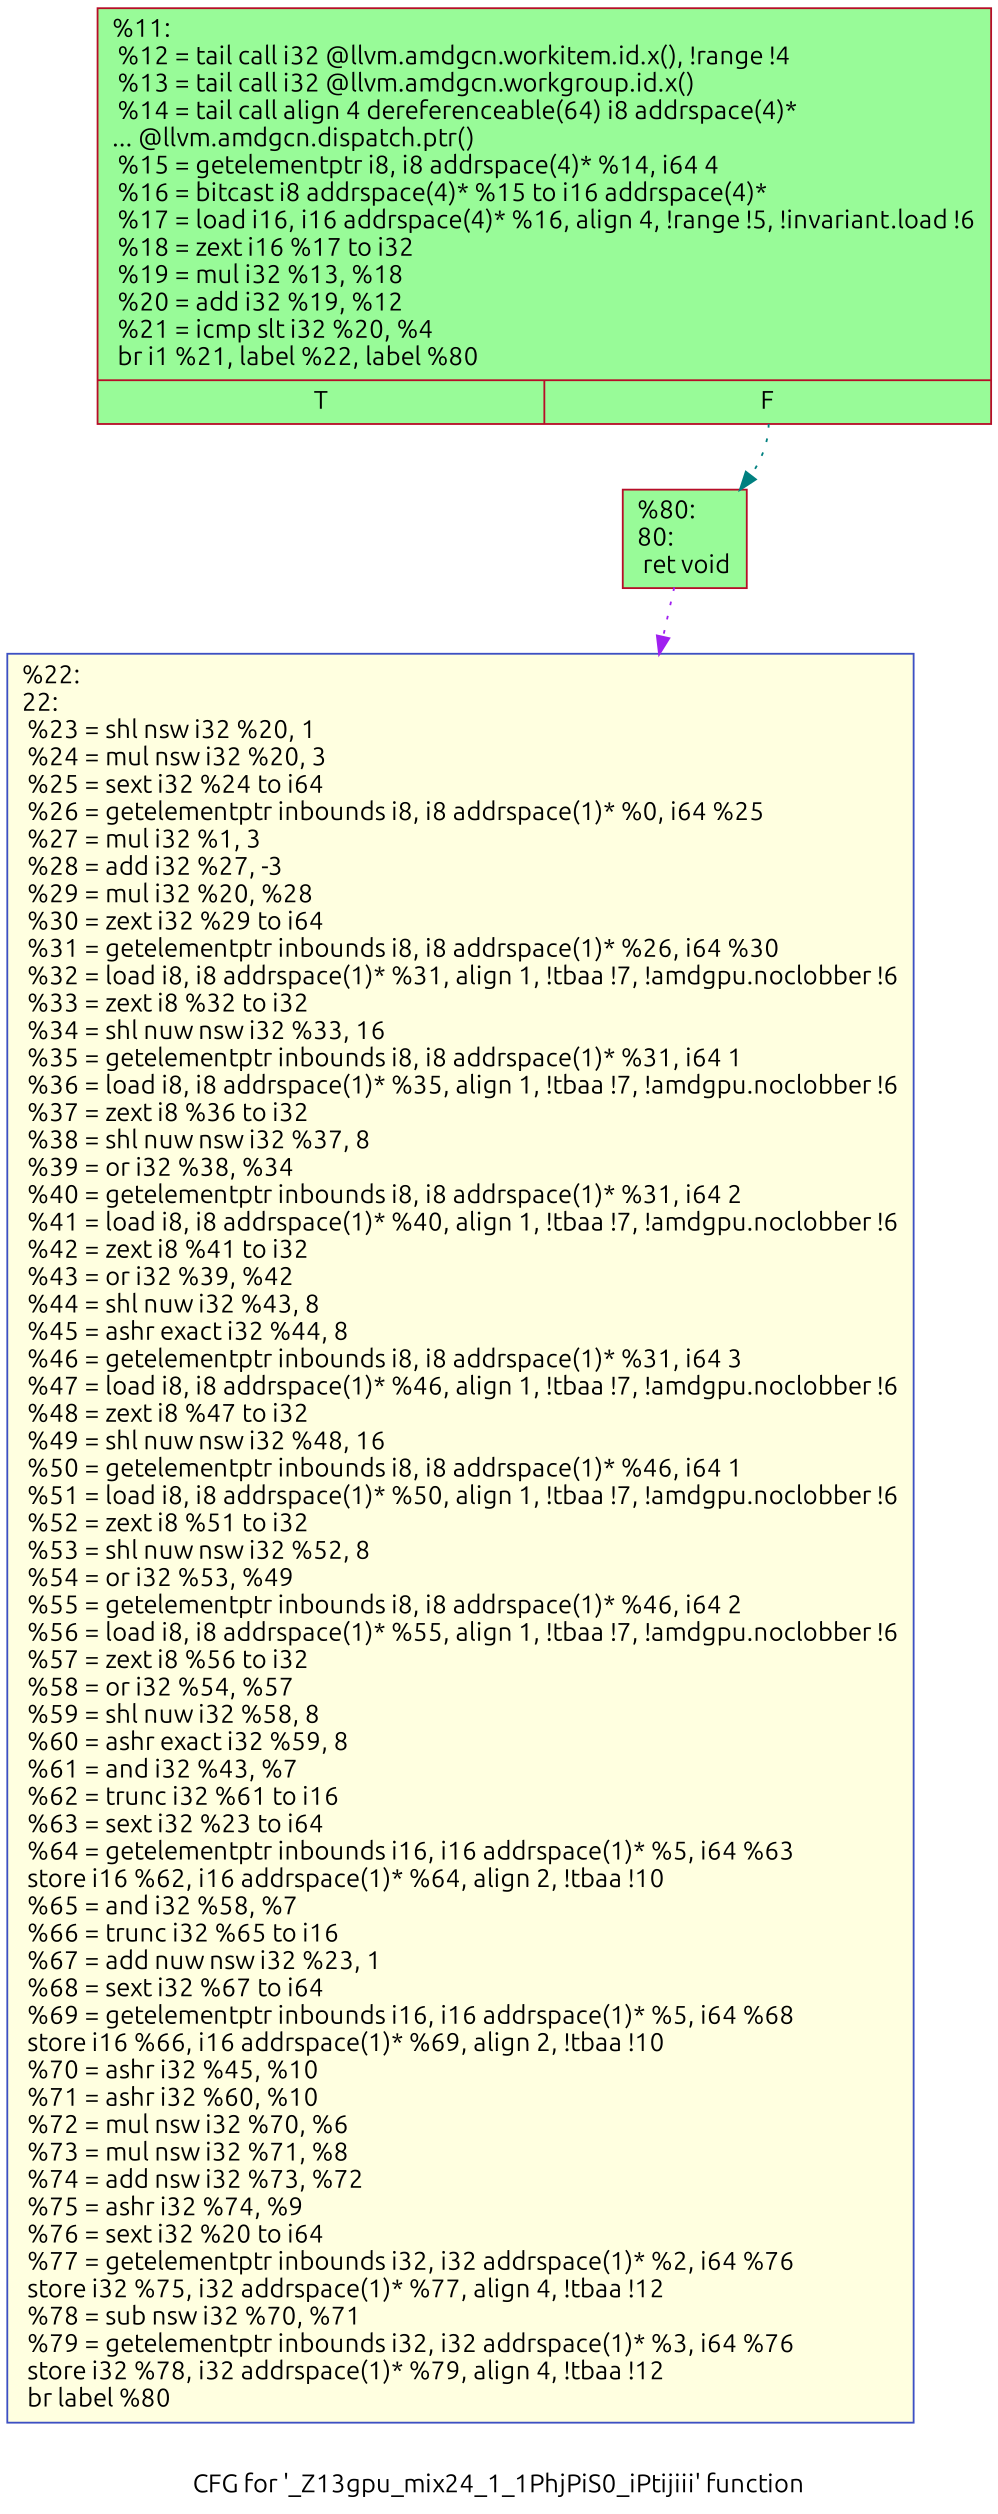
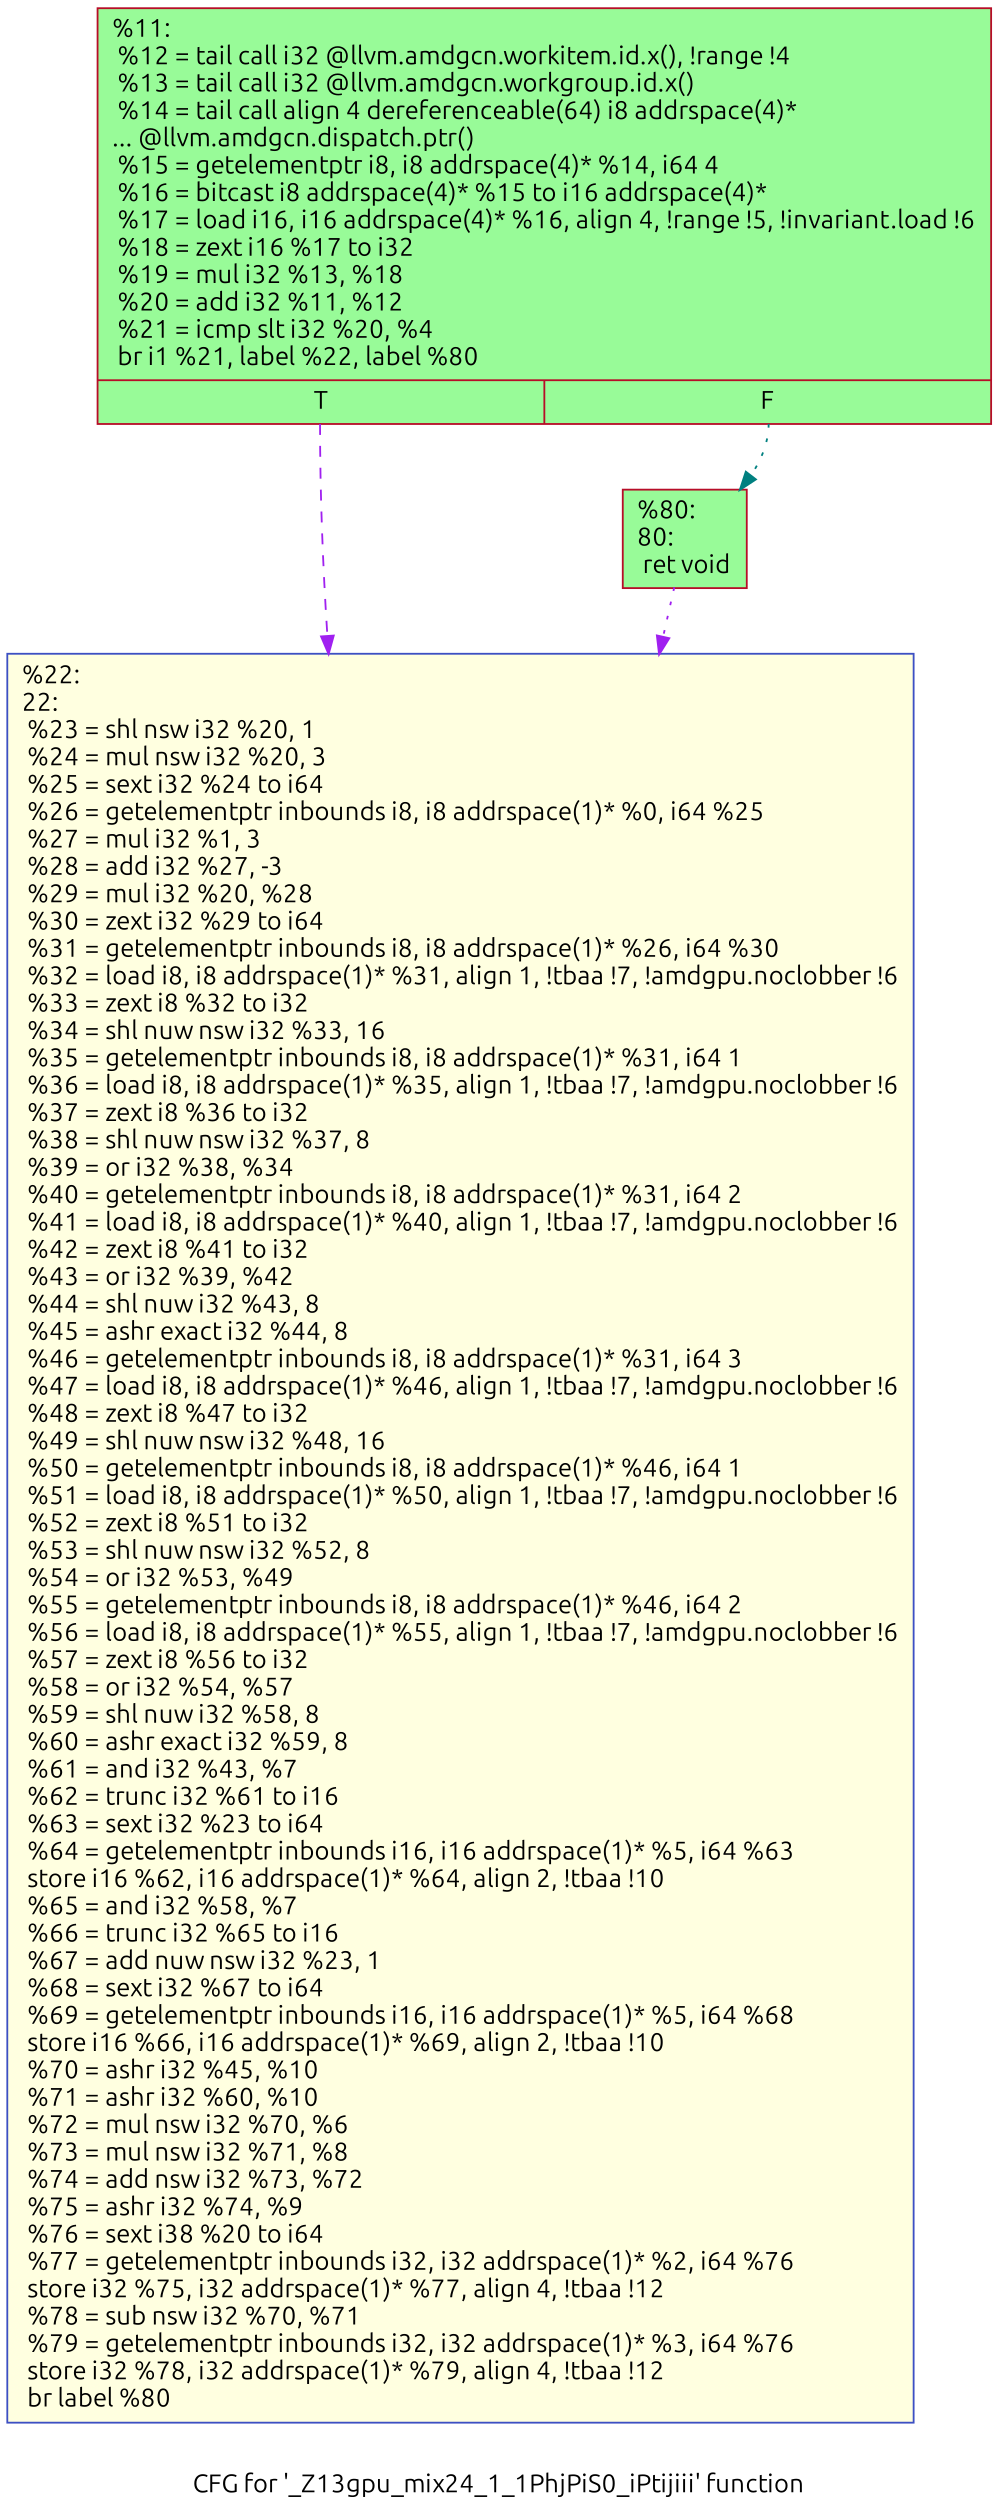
(258, 303) -> (258, 303)
none -> (322, 530)
(173, 2235) -> (173, 2235)
